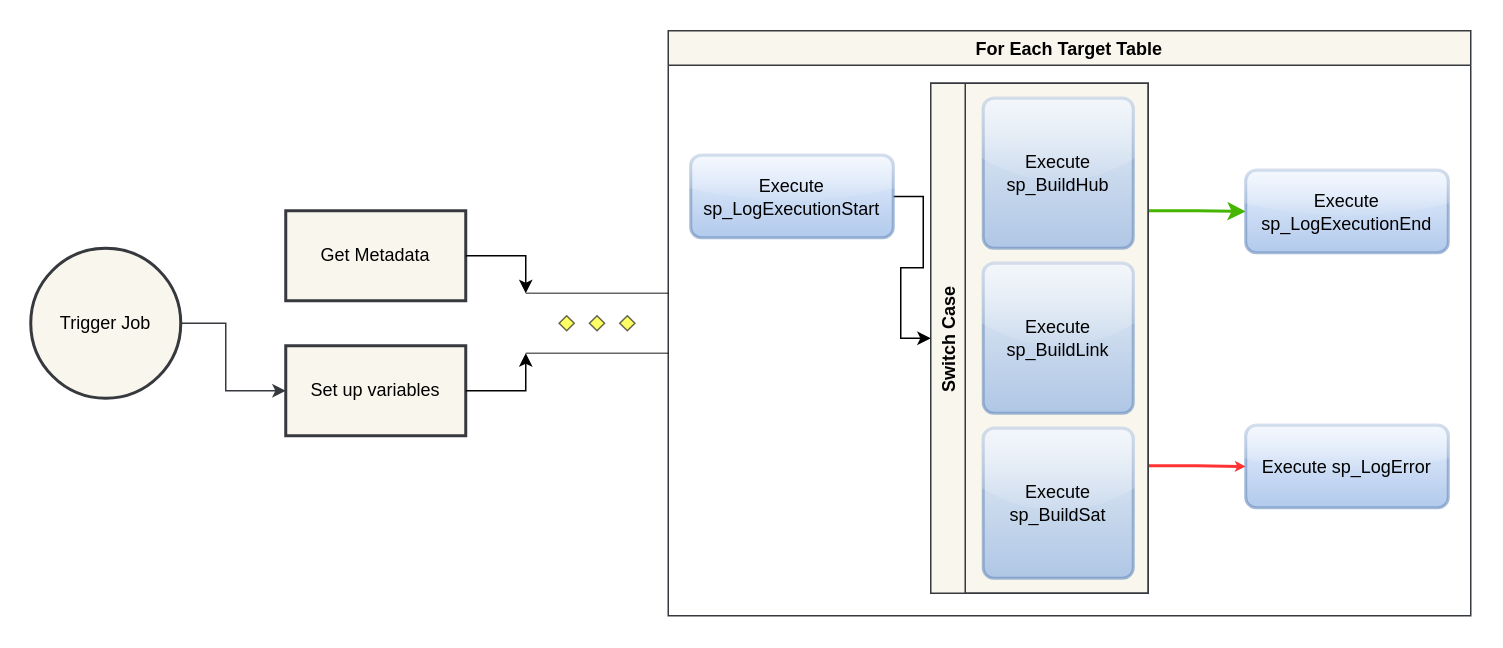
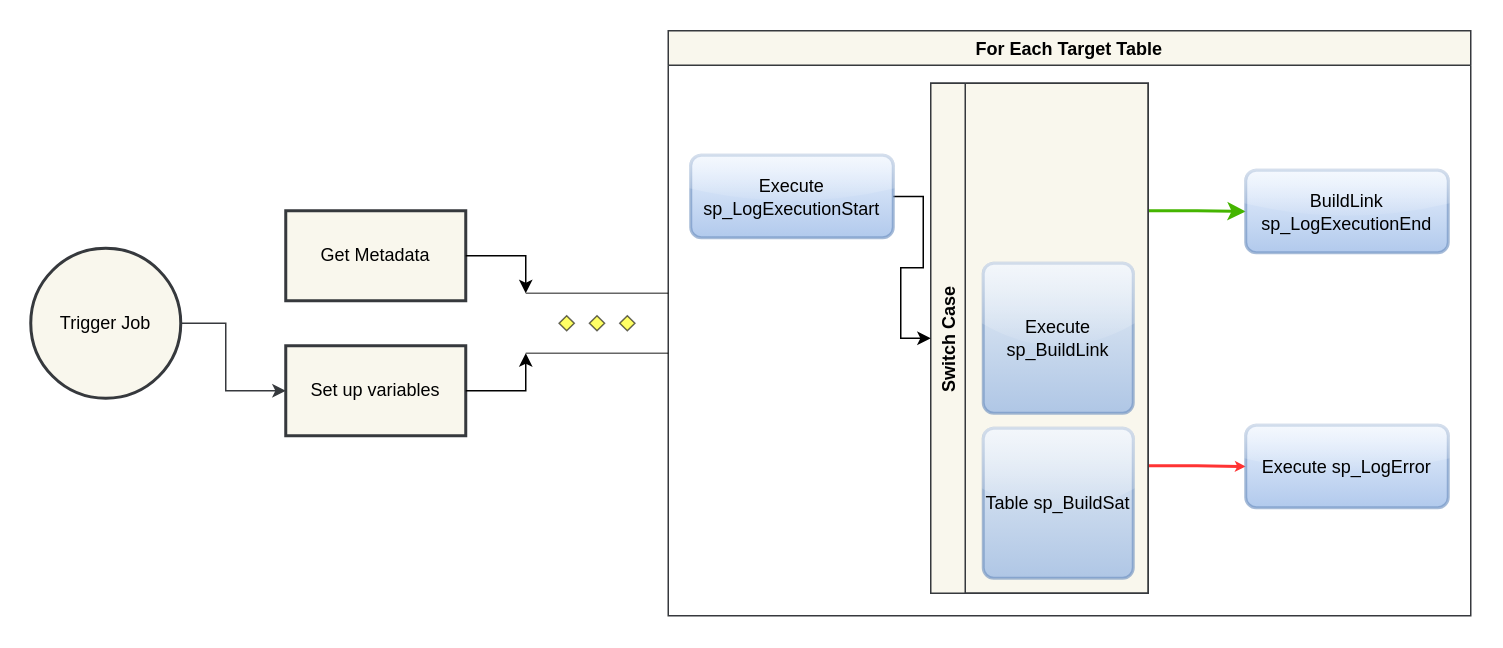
(1058, 173) -> none
(1347, 212) -> (1347, 212)
(1058, 503) -> (1058, 503)
